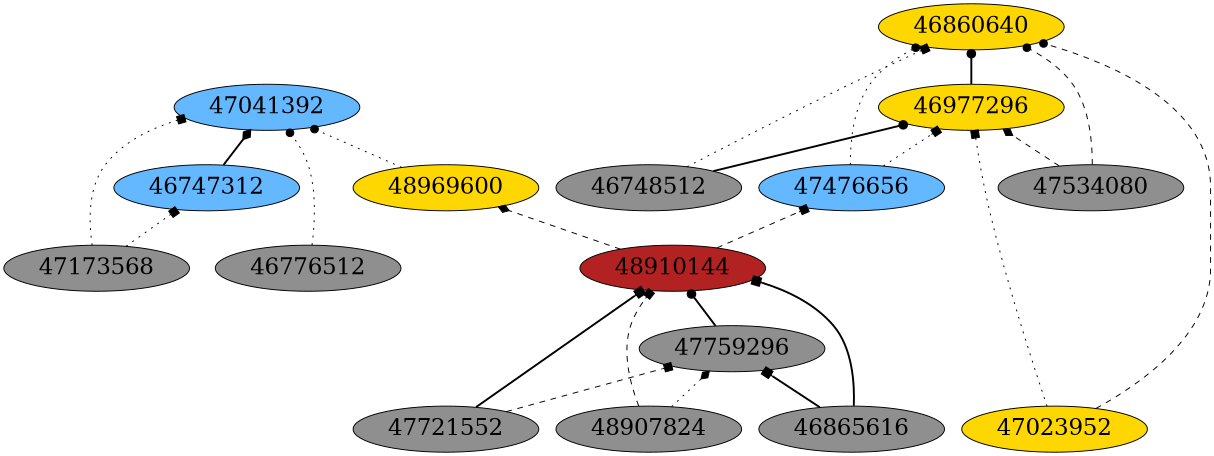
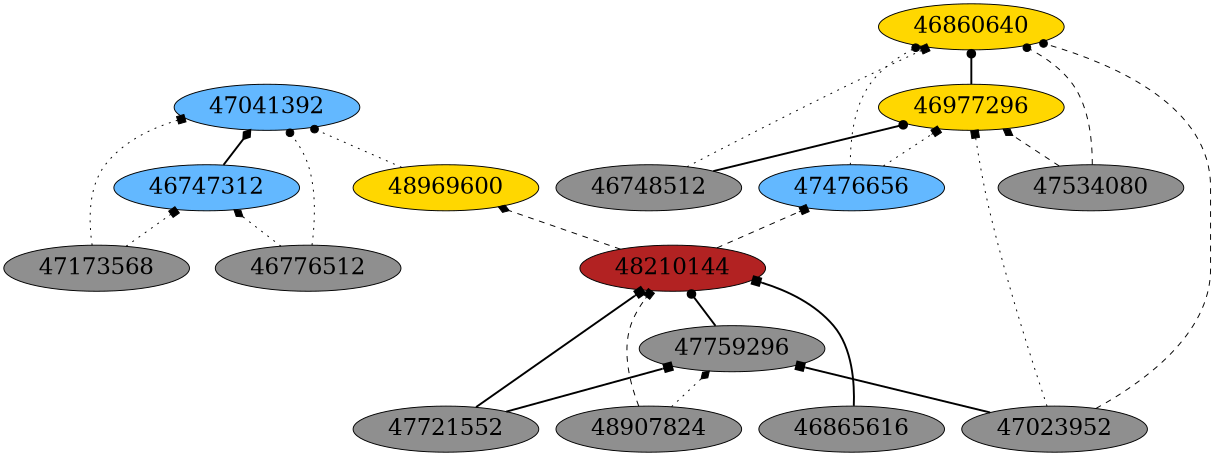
none -> (262, 232)
(673, 268) -> (673, 268)
(584, 390) -> (584, 390)
(796, 392) -> (898, 390)
(1055, 429) -> (1055, 429)
